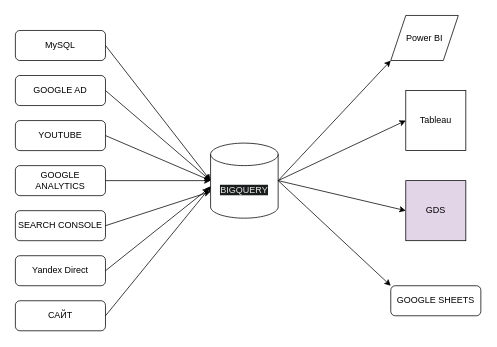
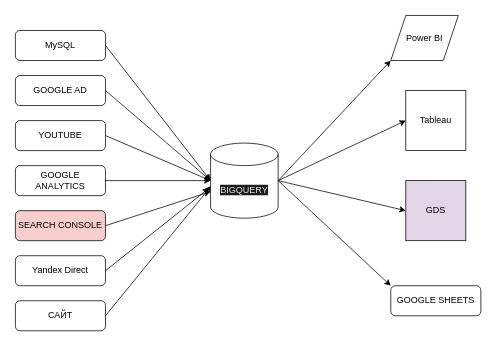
(60, 225) -> (60, 225)
